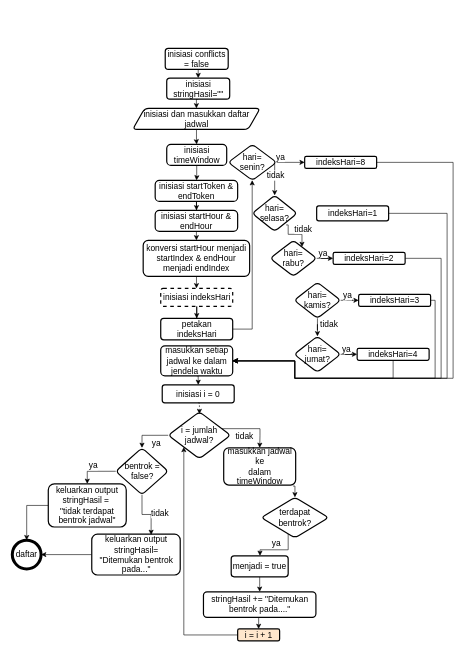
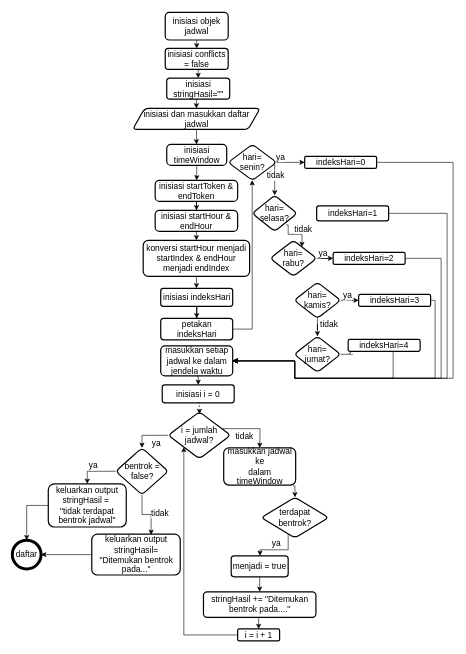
none -> (197, 26)
none -> (197, 42)
(341, 162) -> (341, 162)
(197, 297) -> (197, 297)
(393, 354) -> (384, 345)
(259, 635) -> (259, 635)
